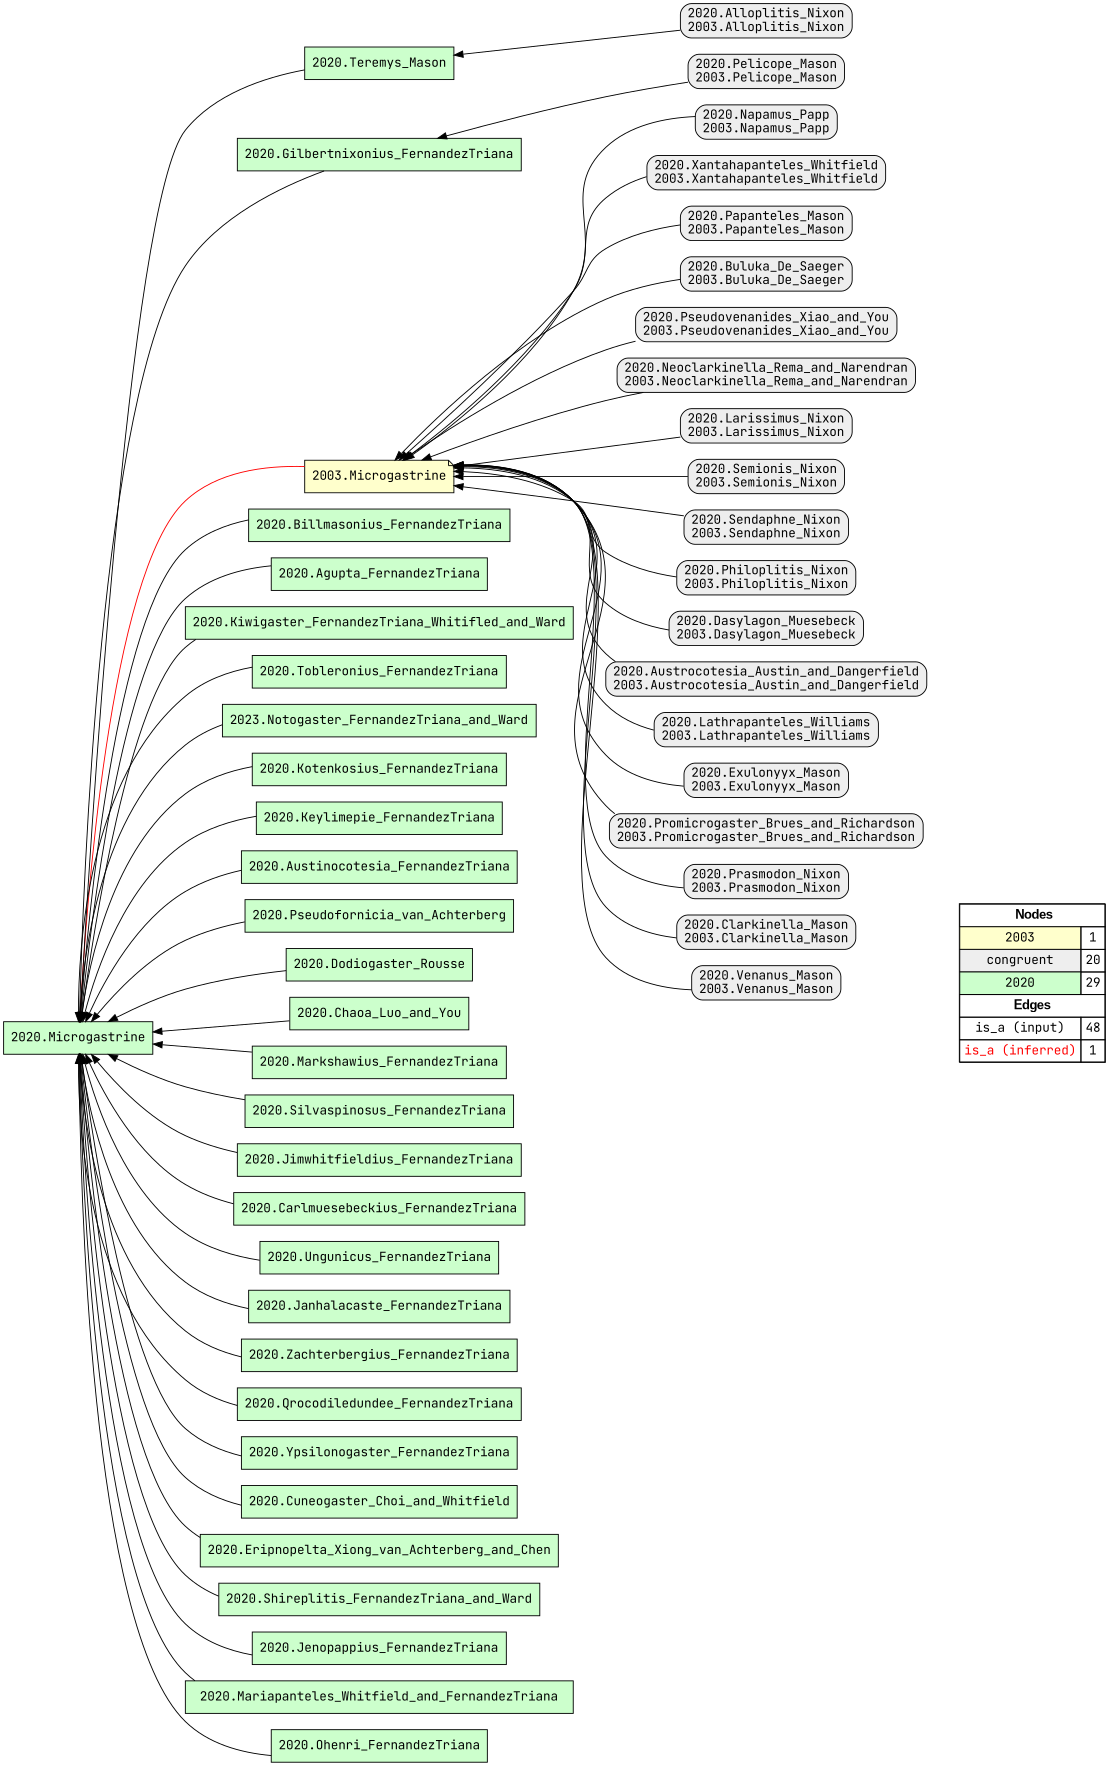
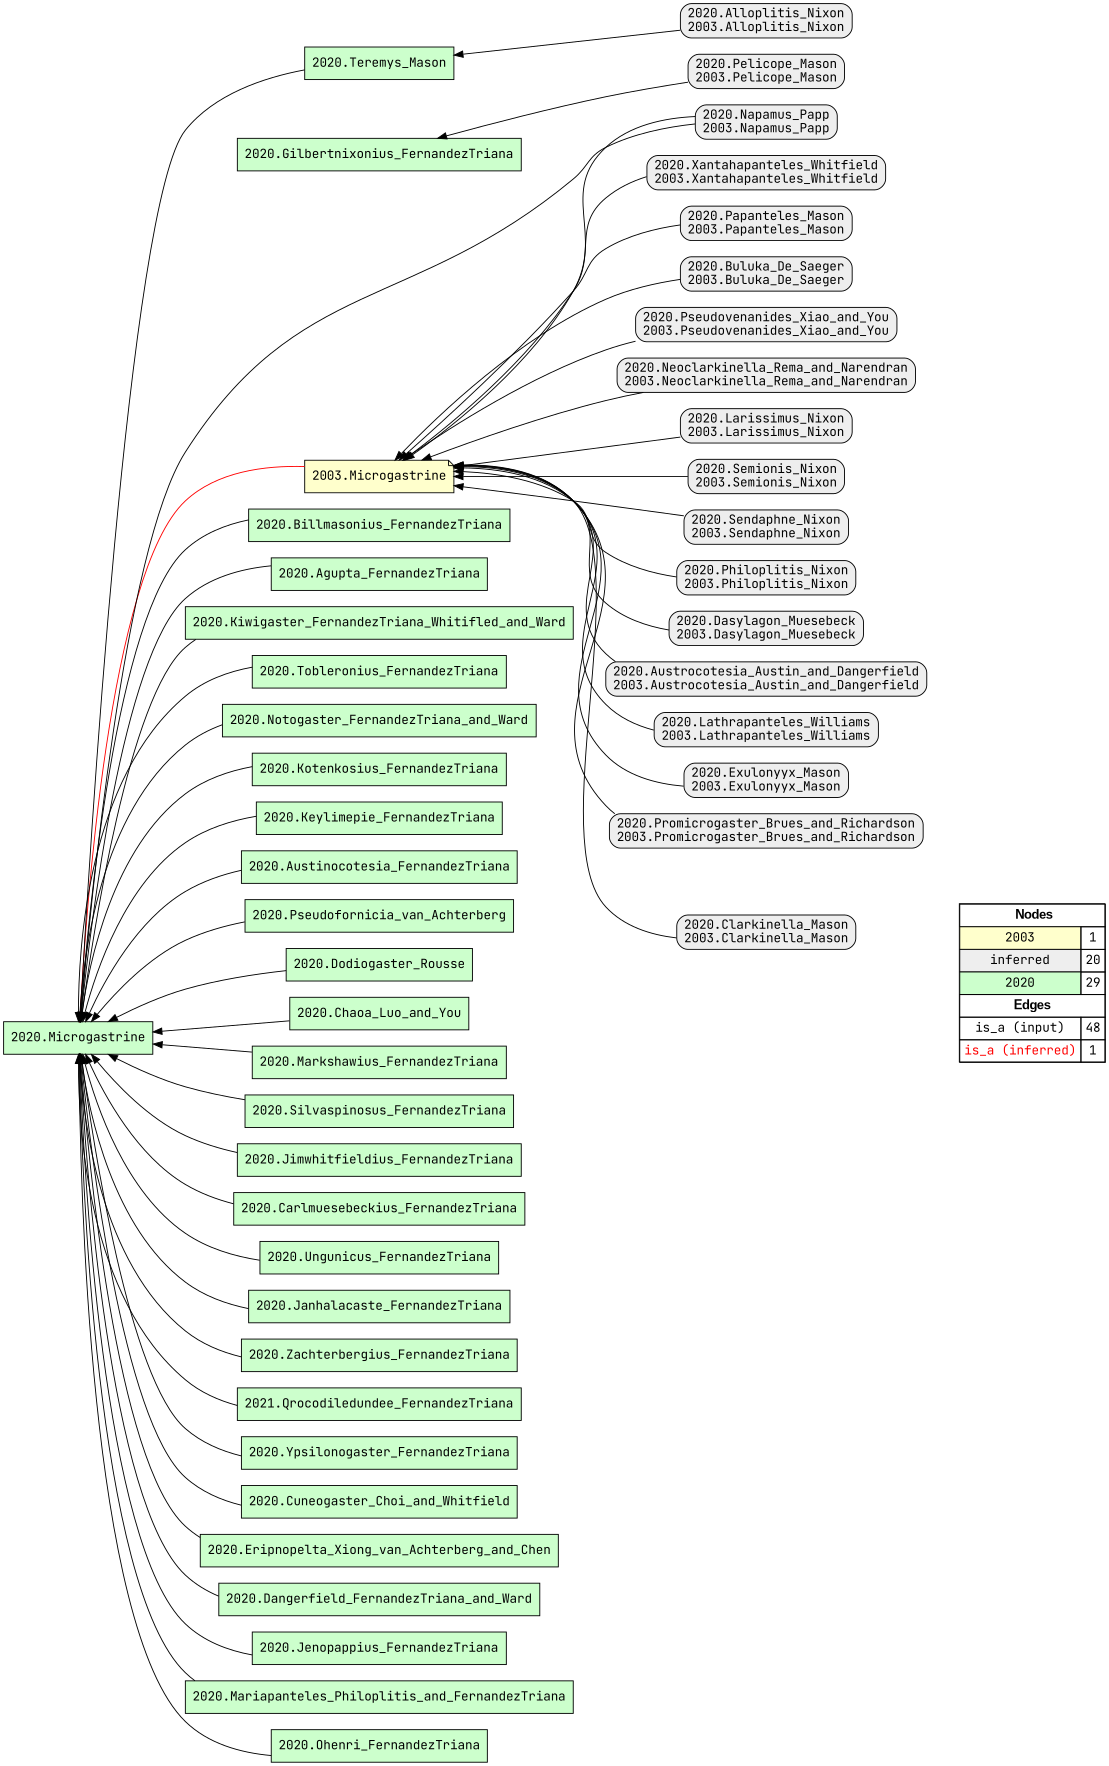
(135, 412) -> (199, 433)
(379, 721) -> (379, 721)
(766, 882) -> none
(1020, 960) -> (1020, 960)
(766, 983) -> none
(379, 1404) -> (379, 1404)
(379, 1599) -> (379, 1599)
(379, 1697) -> (379, 1697)
